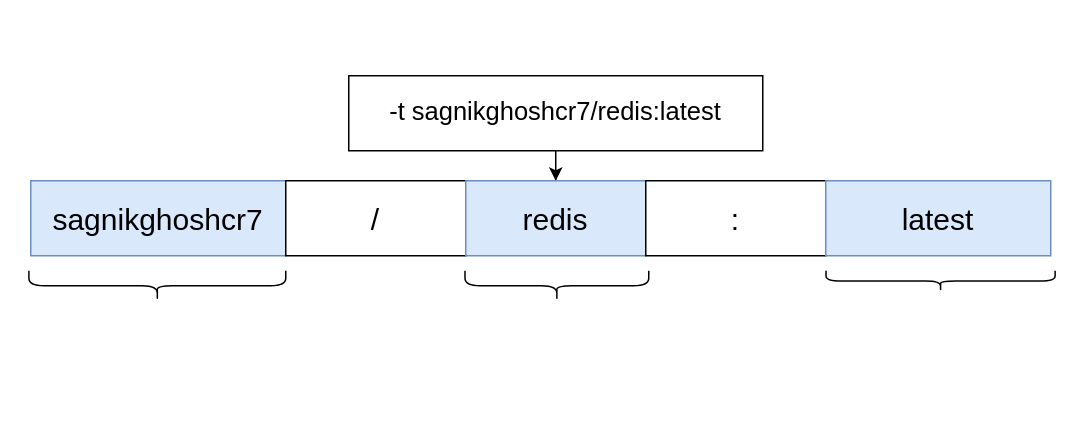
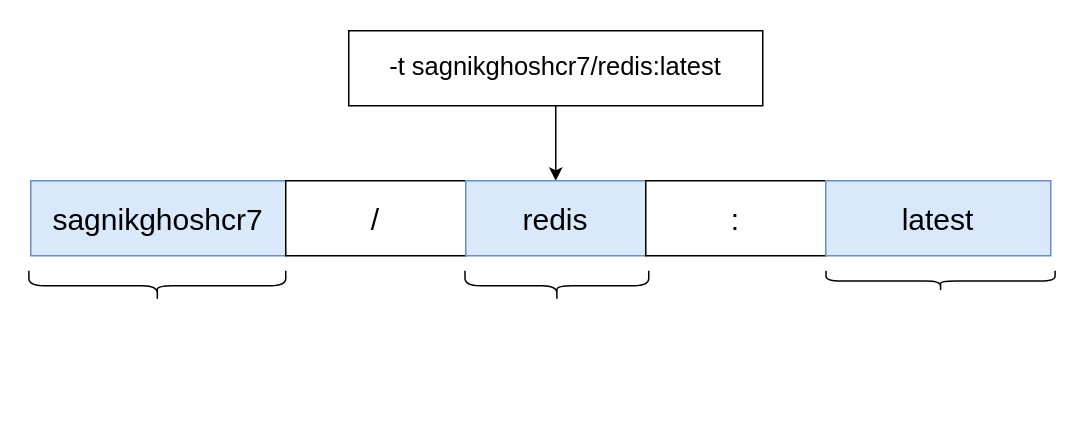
(556, 113) -> (556, 68)
